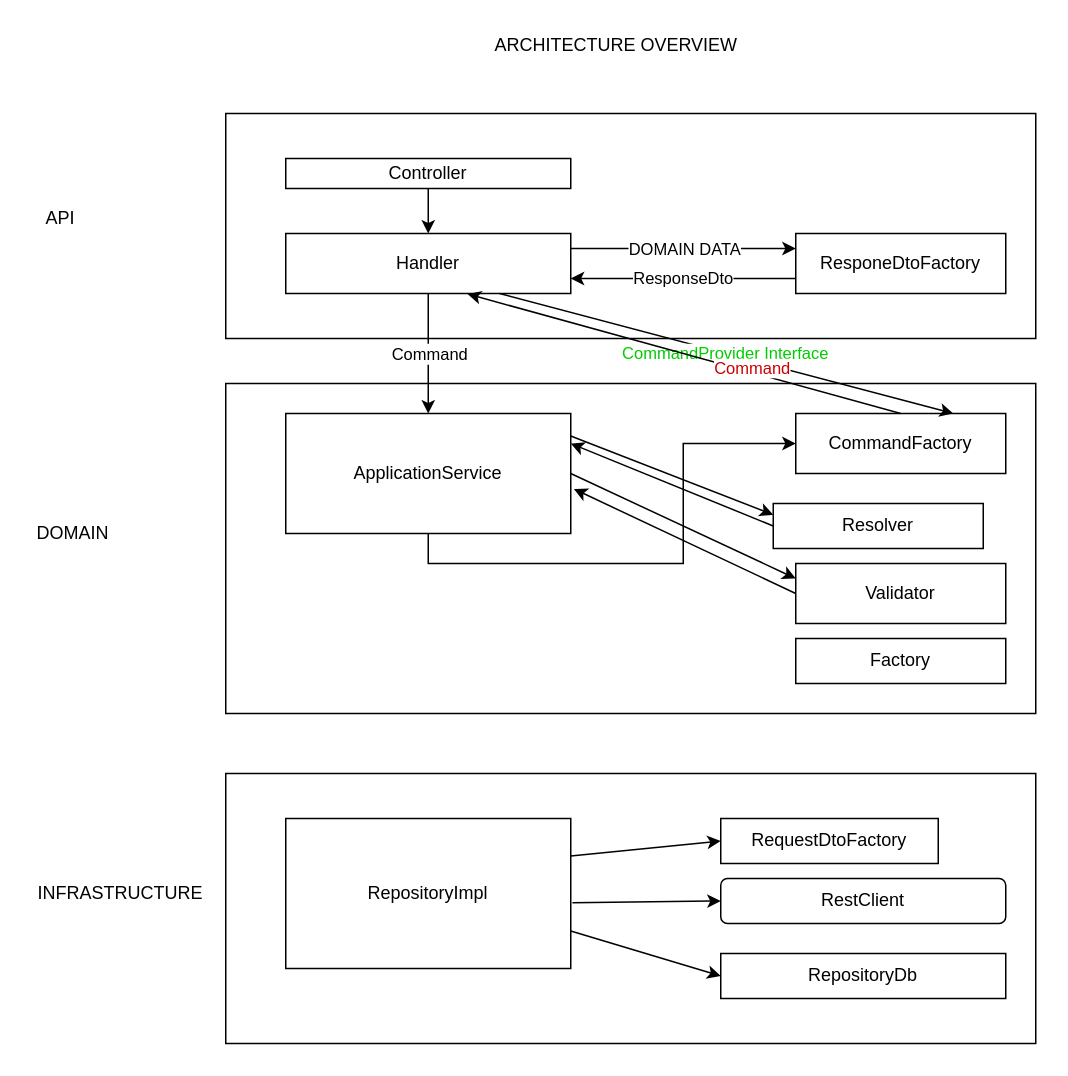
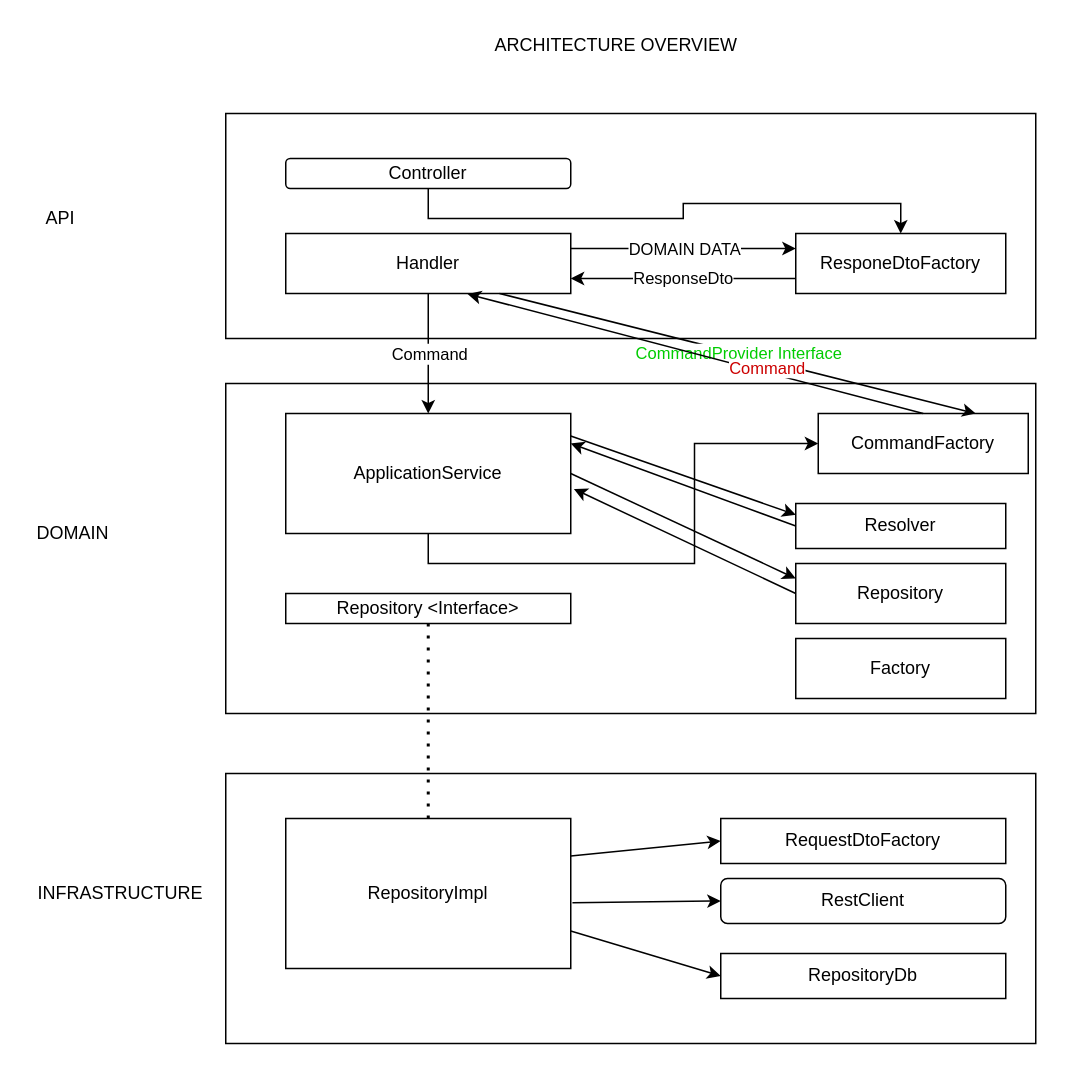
(428, 173) -> (428, 173)
(428, 220) -> (680, 218)
(901, 443) -> (923, 443)
(878, 526) -> (901, 526)
(901, 593) -> (901, 593)
none -> (428, 608)
(901, 661) -> (901, 668)
none -> (428, 721)
(830, 841) -> (863, 841)
